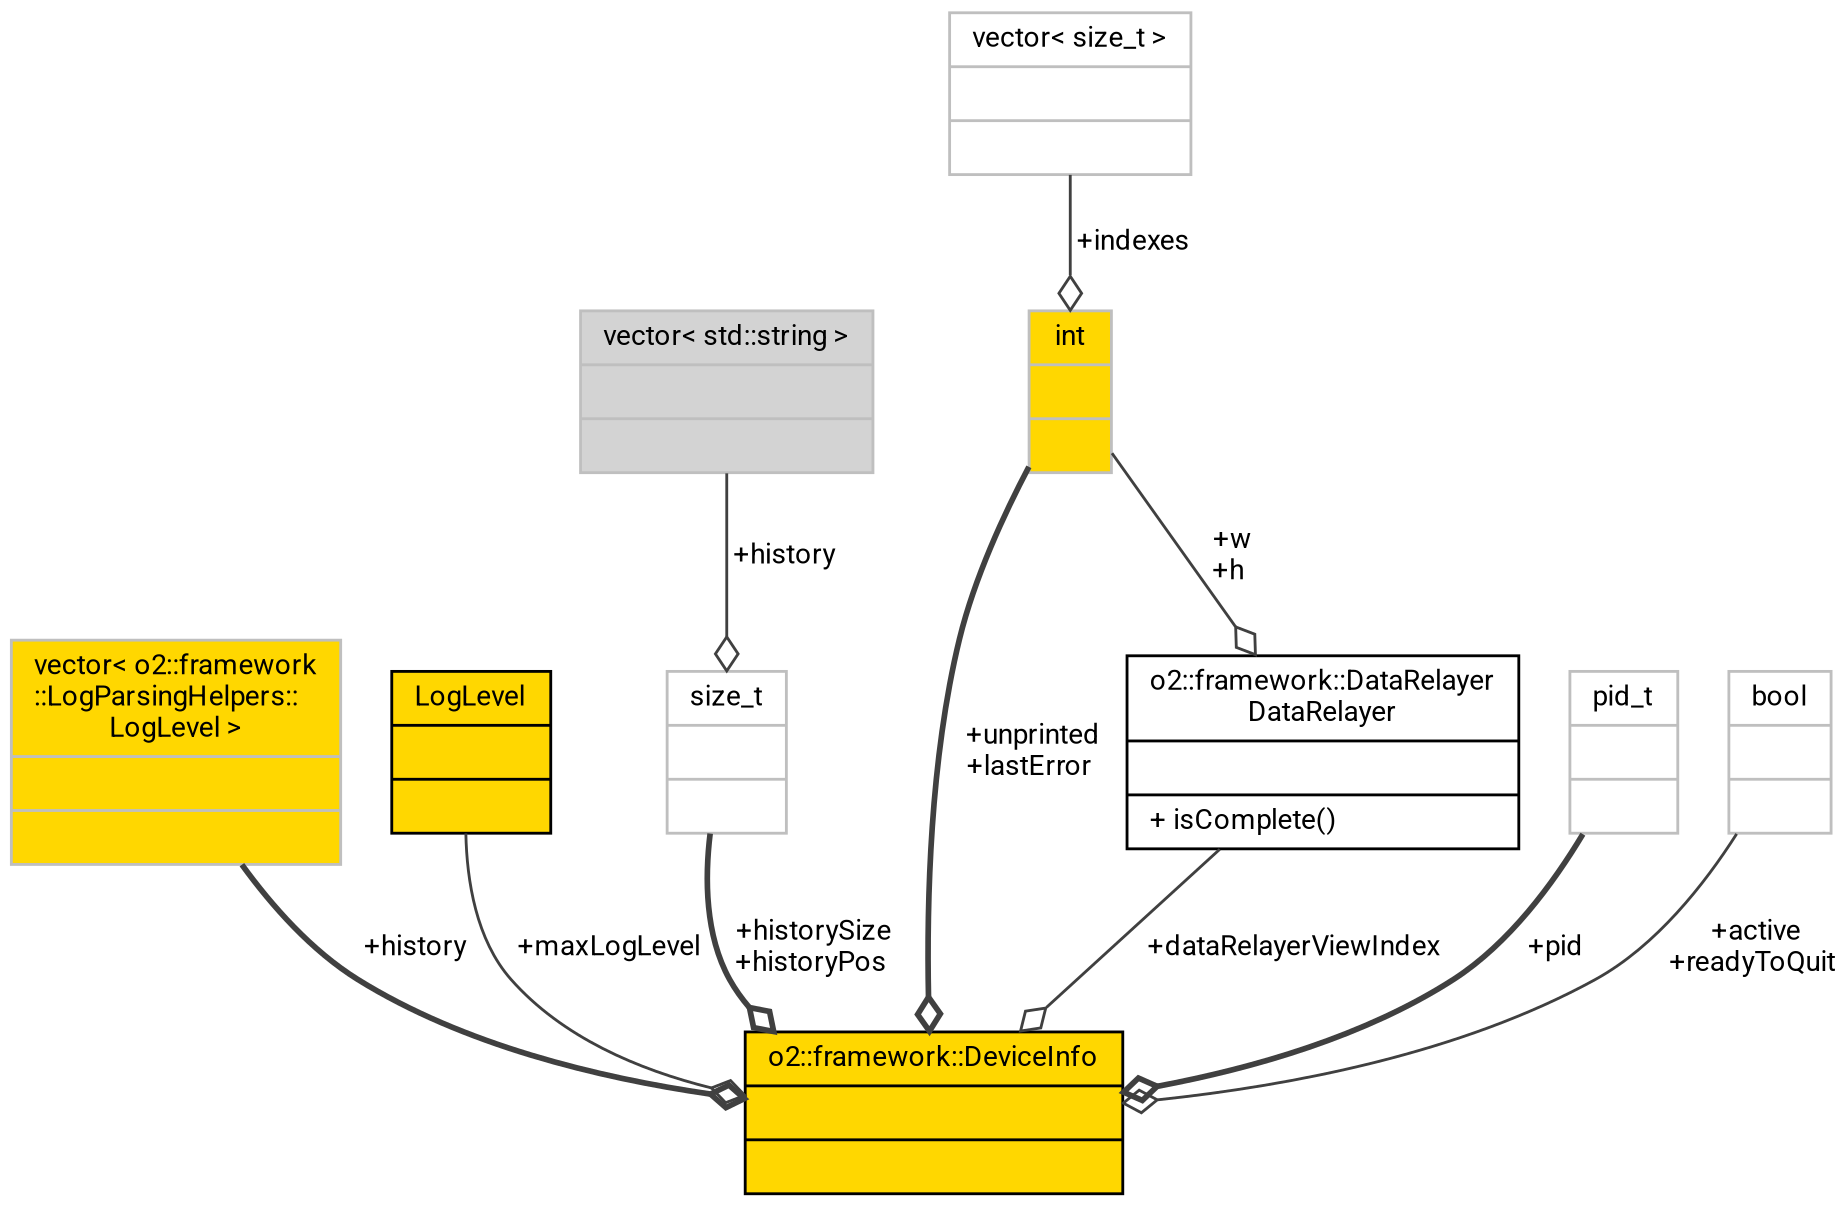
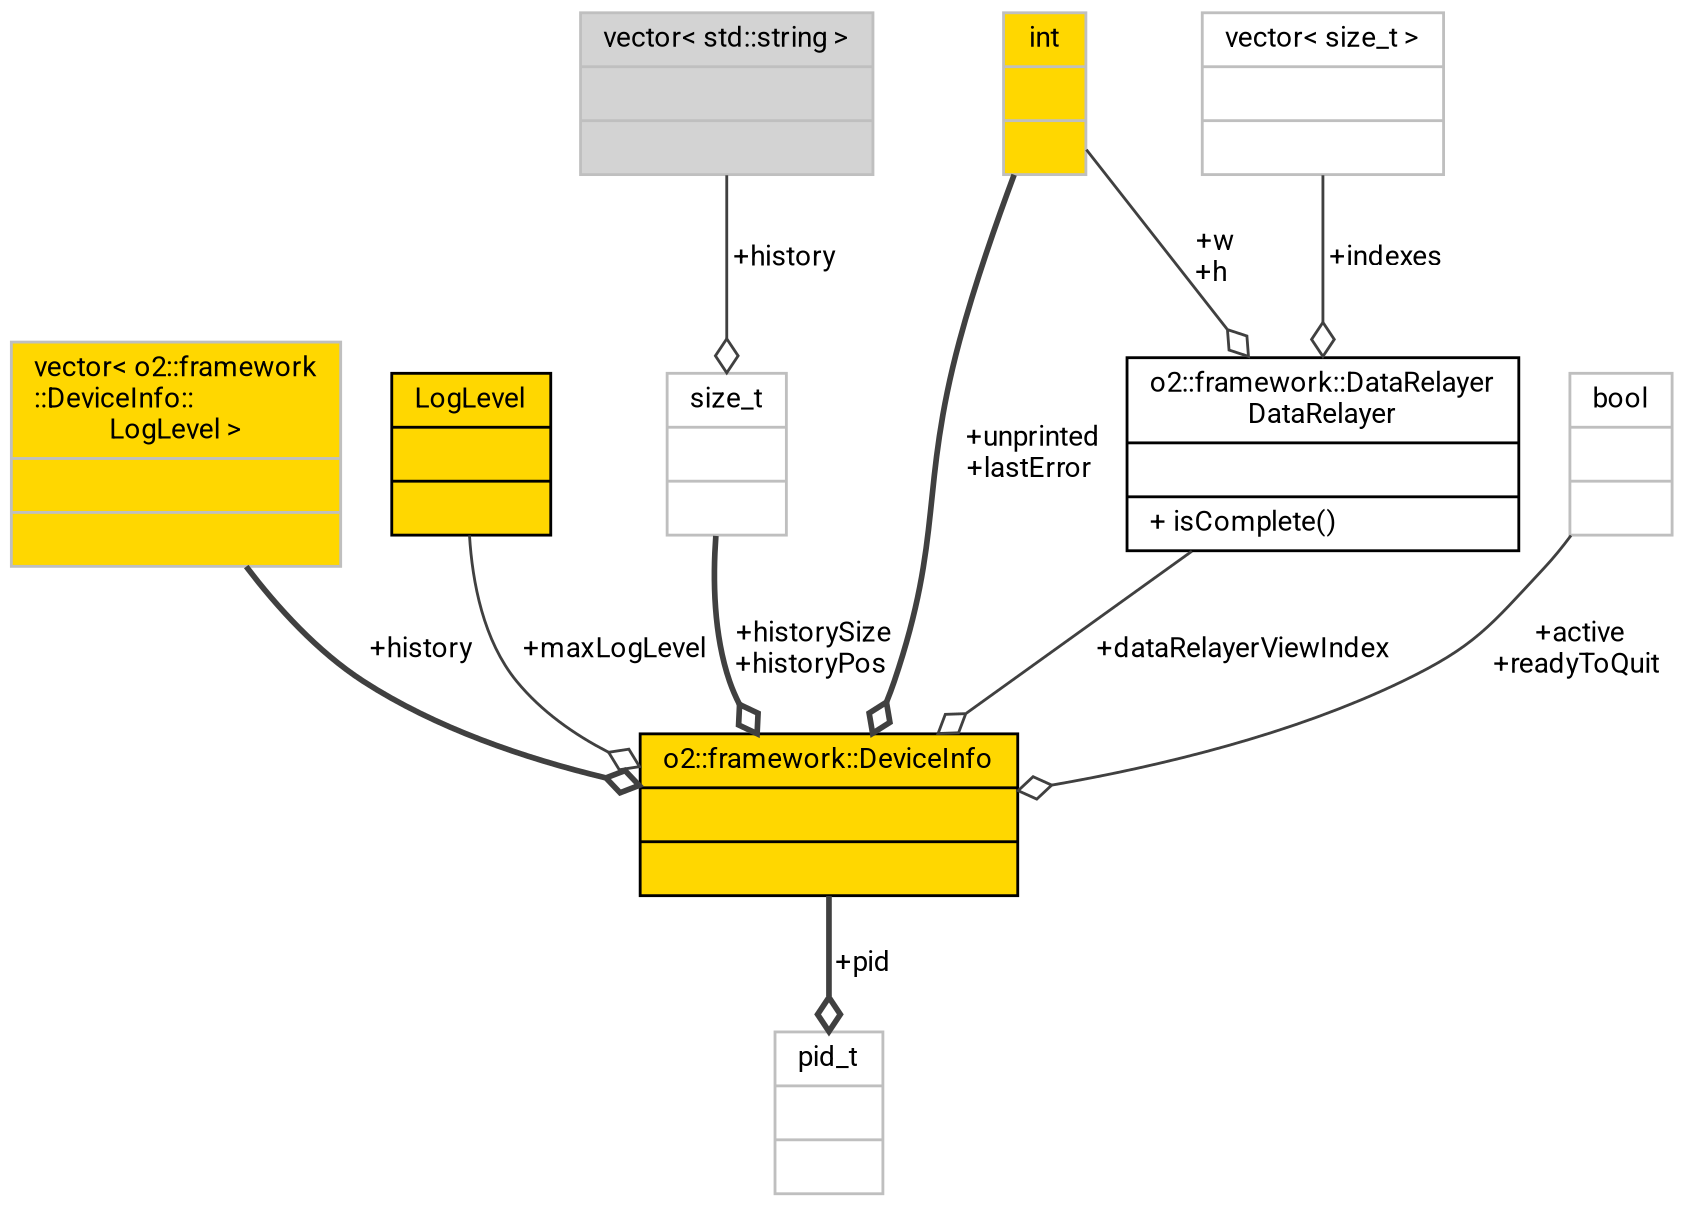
(1070, 225) -> (1323, 249)
(167, 697) -> (115, 399)
(1401, 1009) -> (829, 946)
